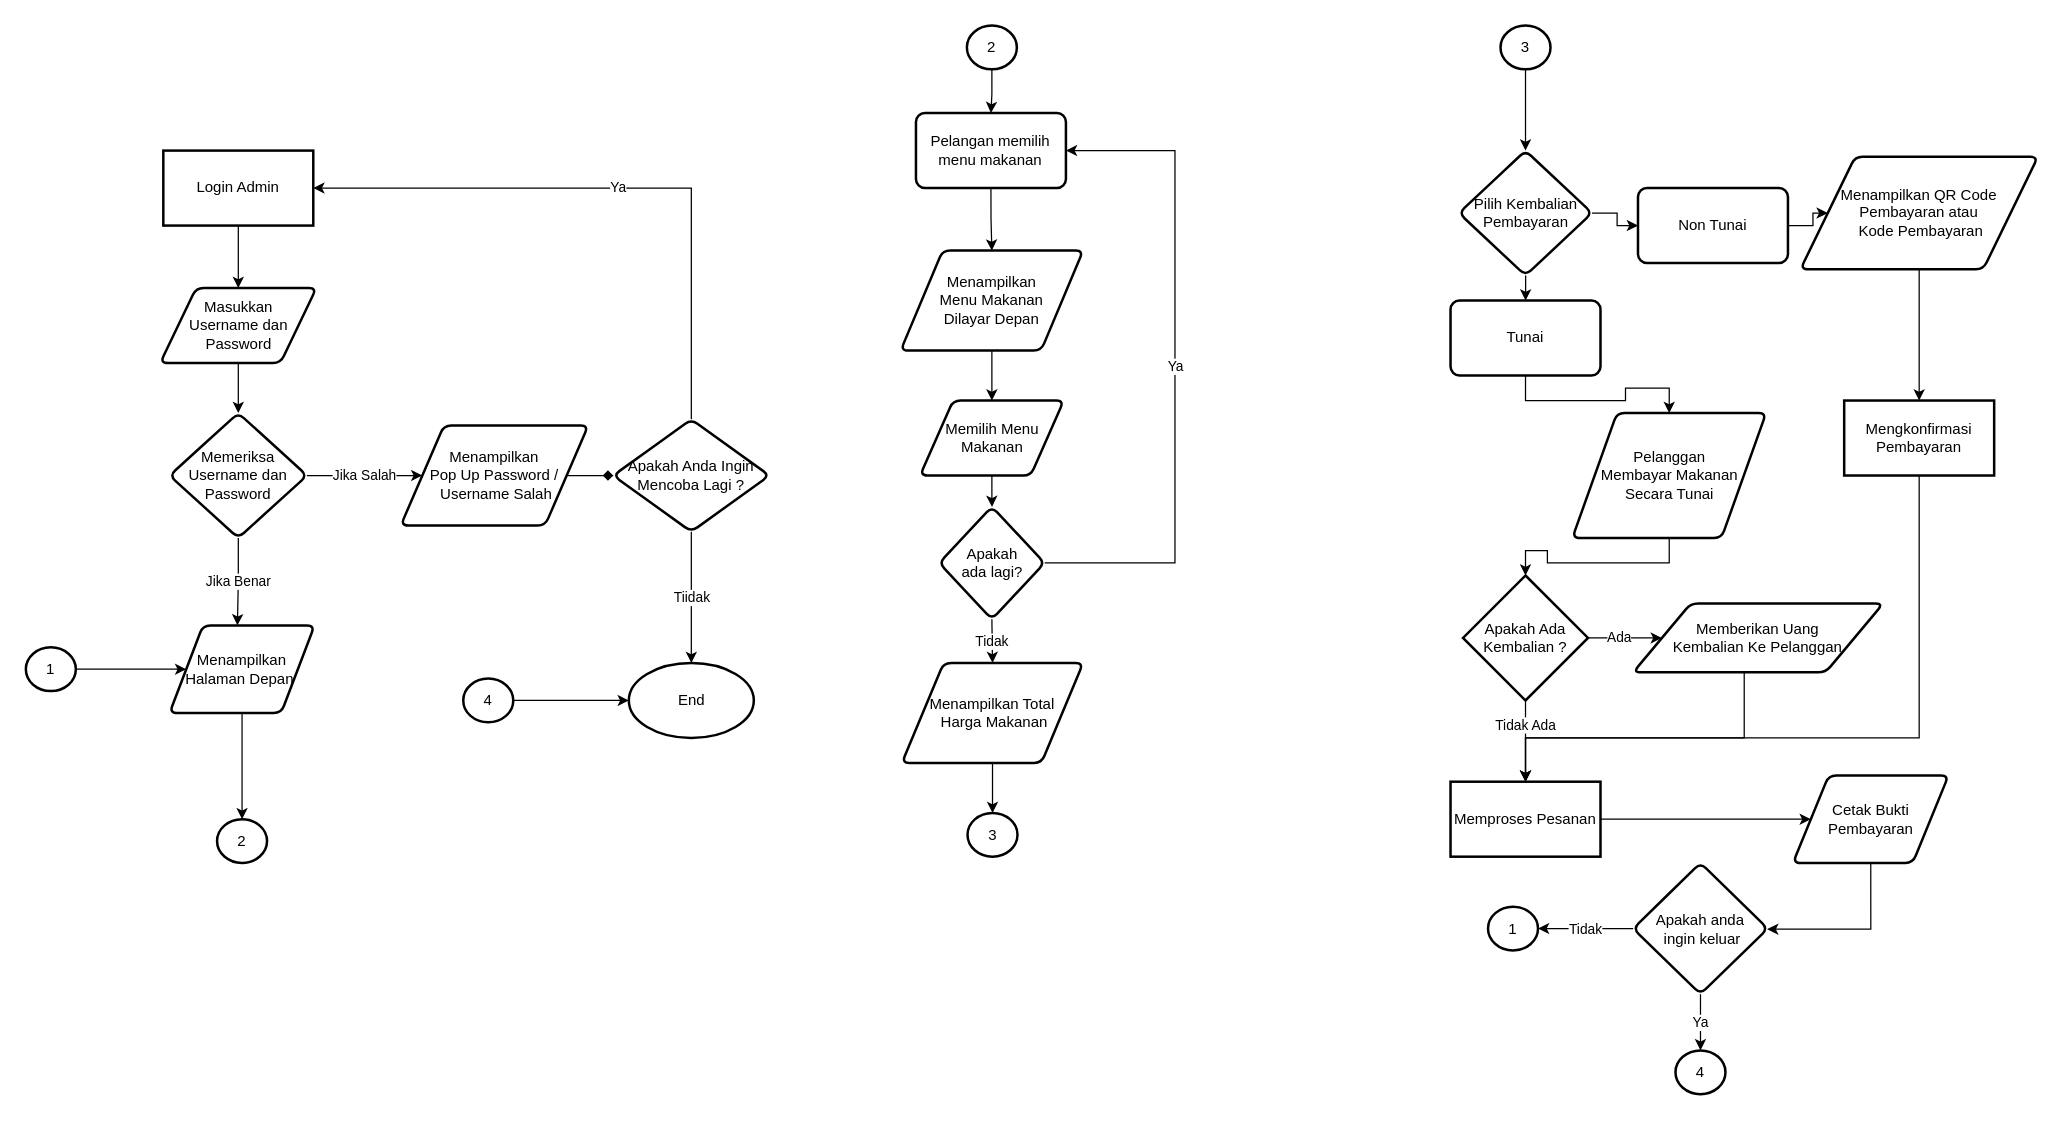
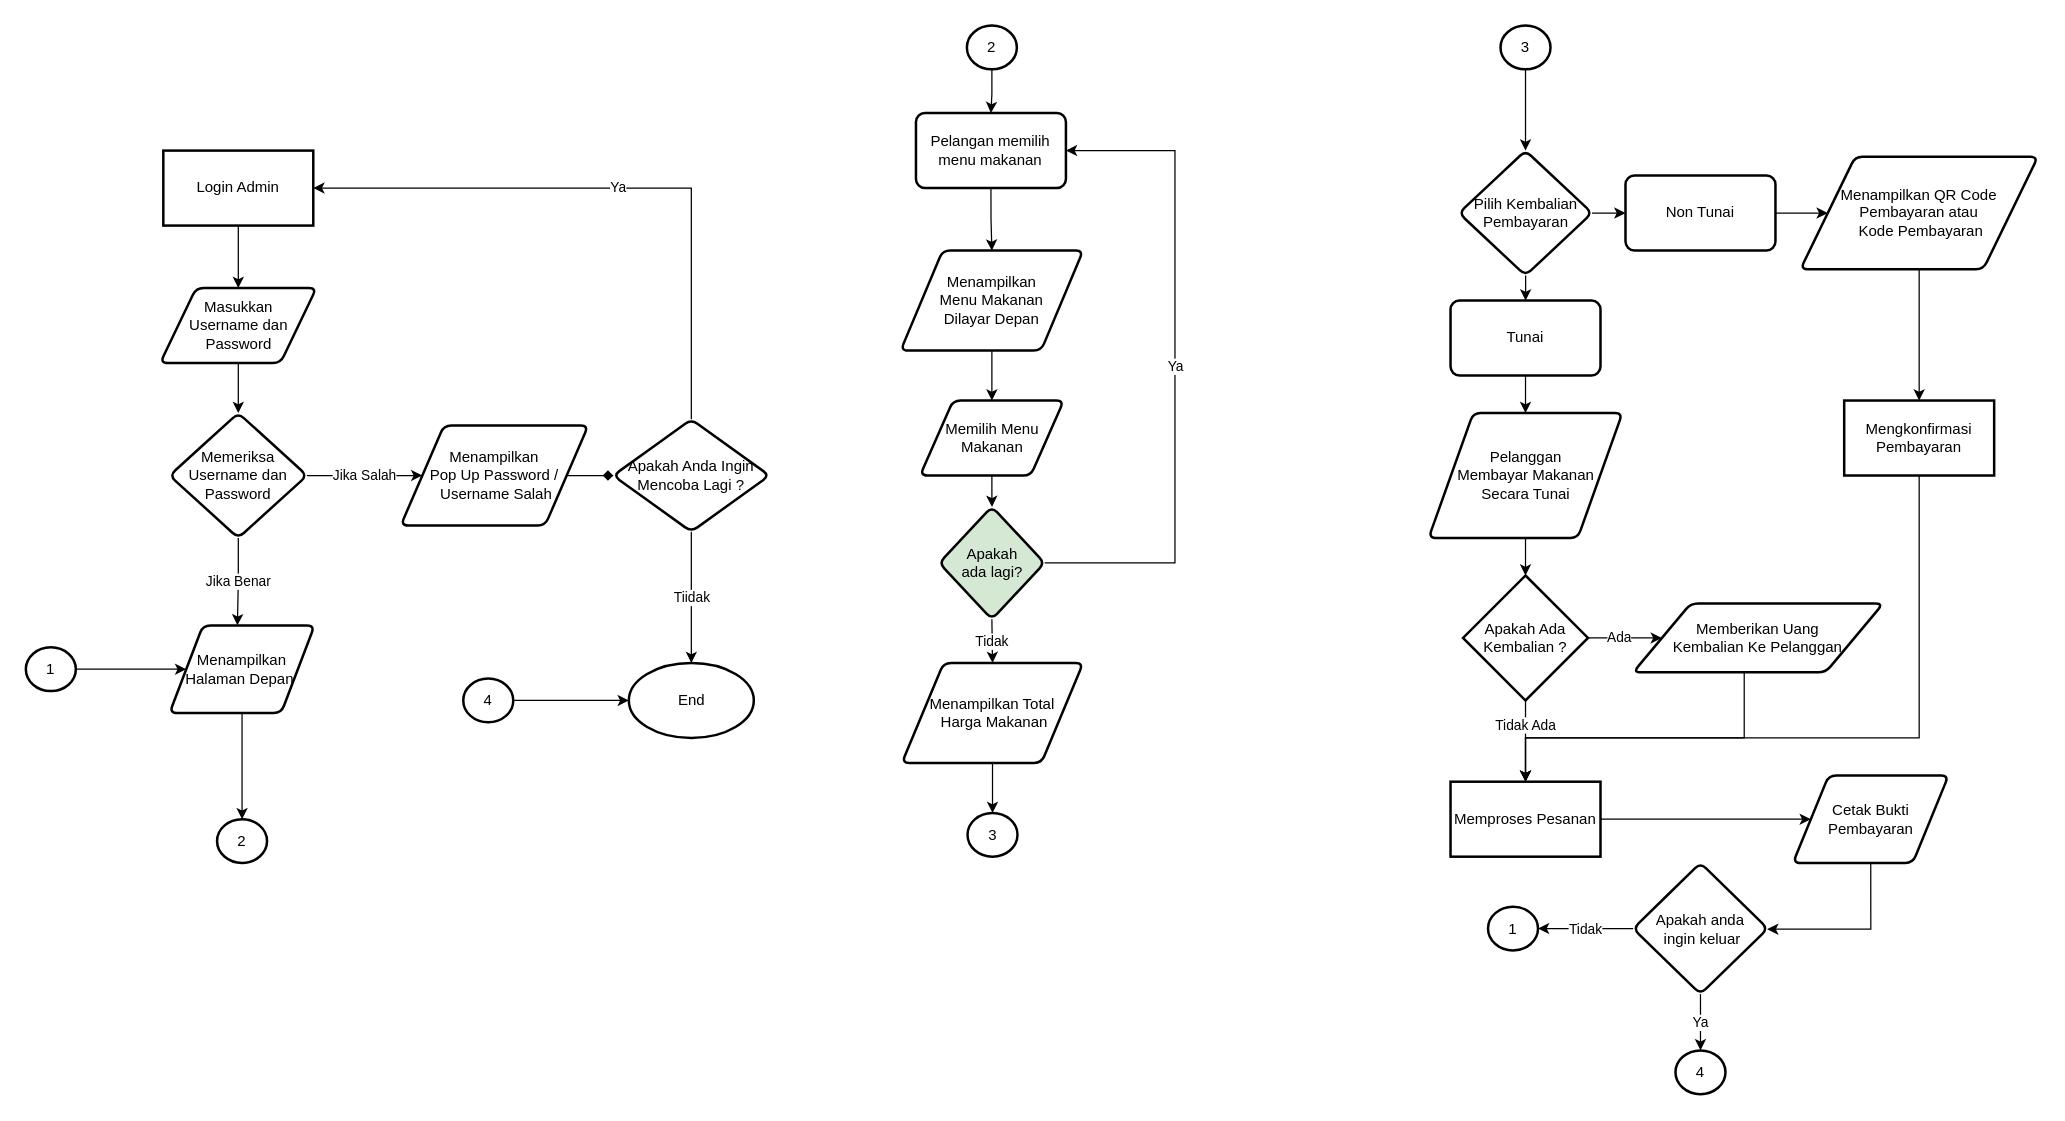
(1713, 226) -> (1701, 213)
(1669, 476) -> (1526, 476)
(992, 563) -> (992, 563)
